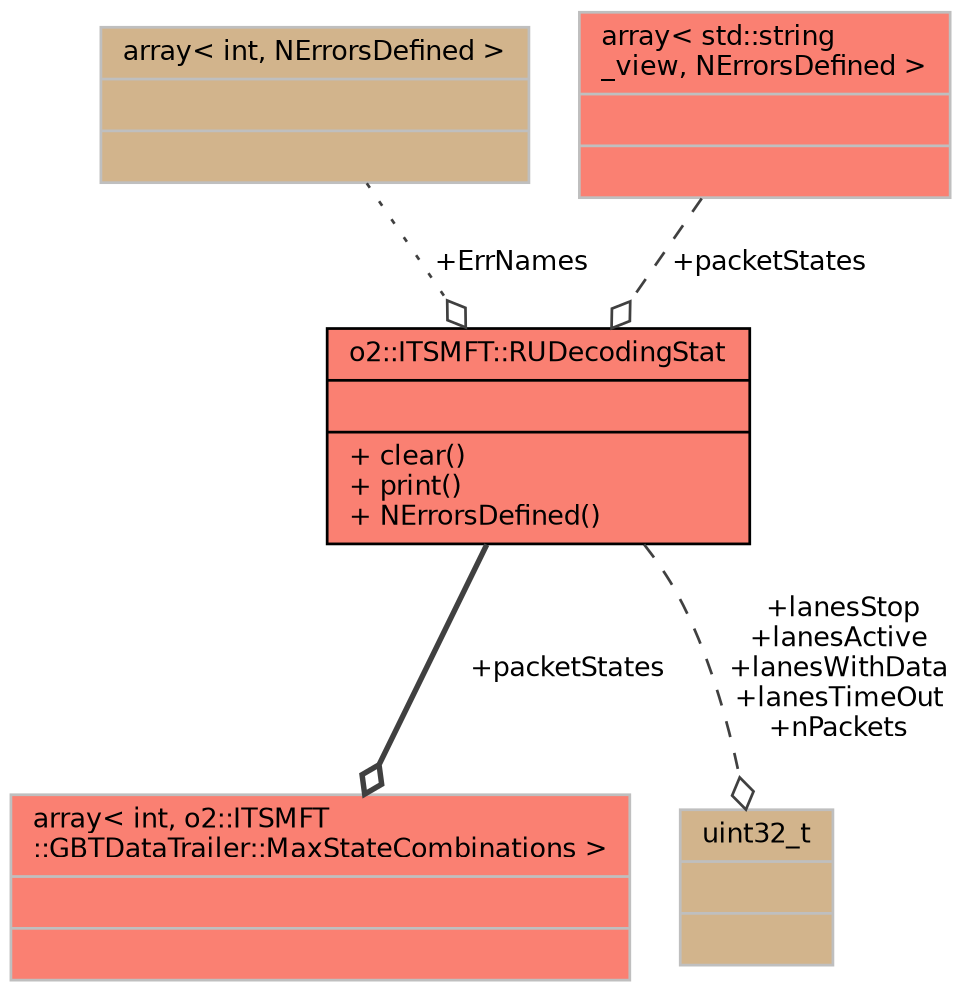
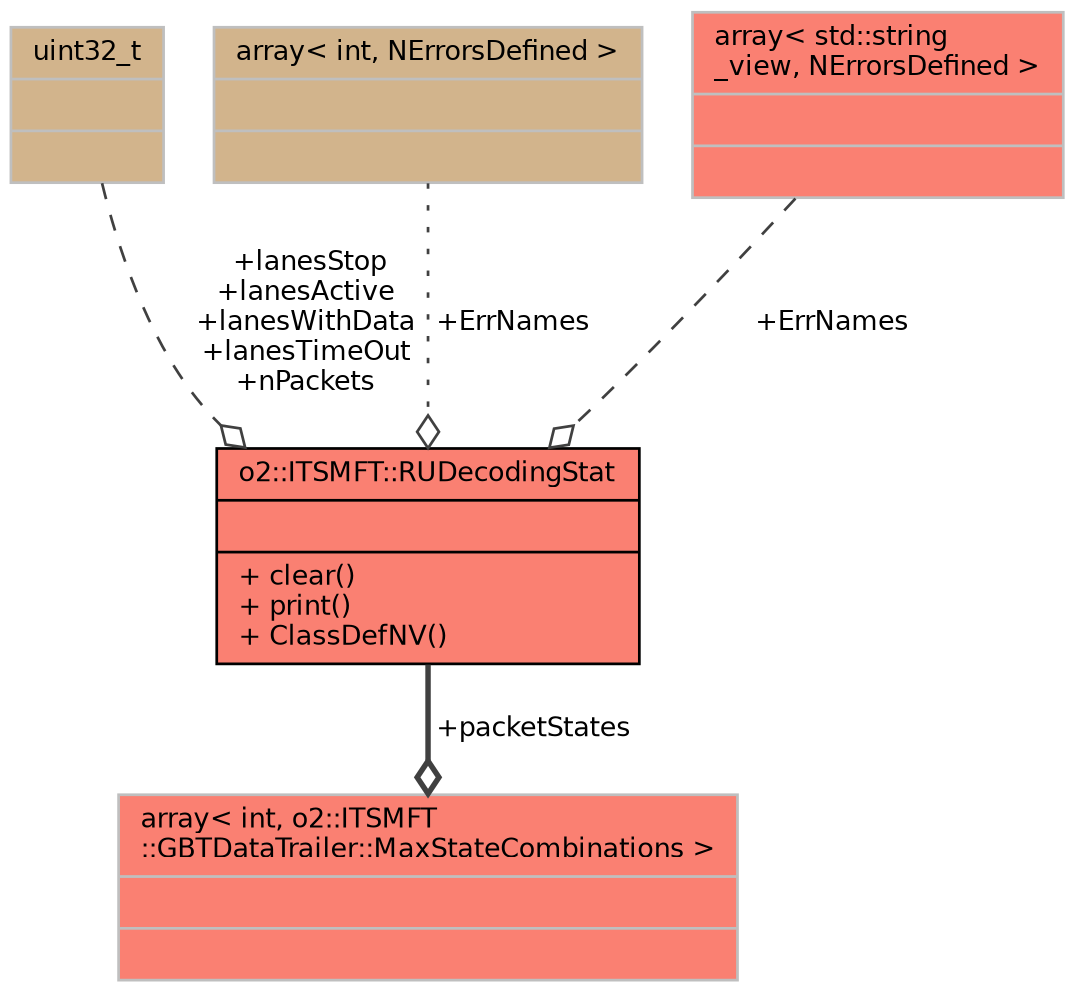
(766, 263) -> (829, 323)
(476, 517) -> (344, 637)
(705, 655) -> (146, 312)
